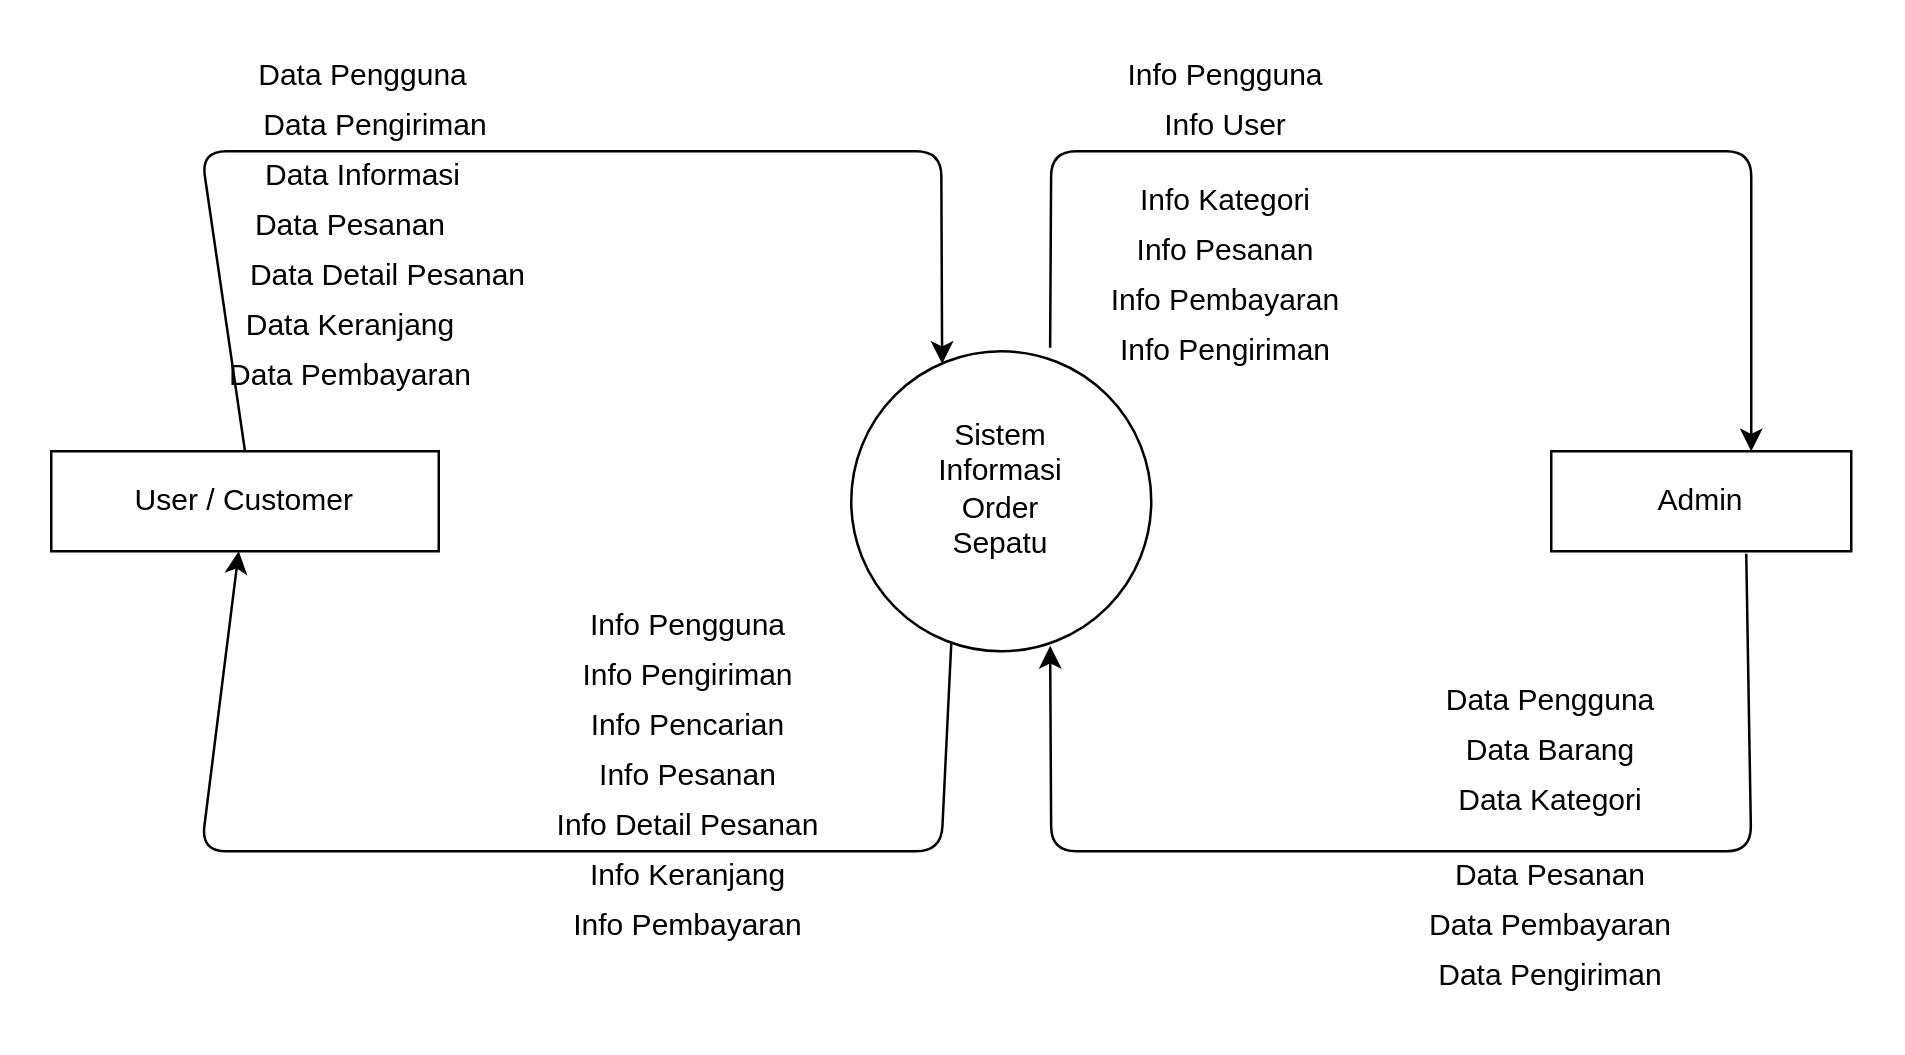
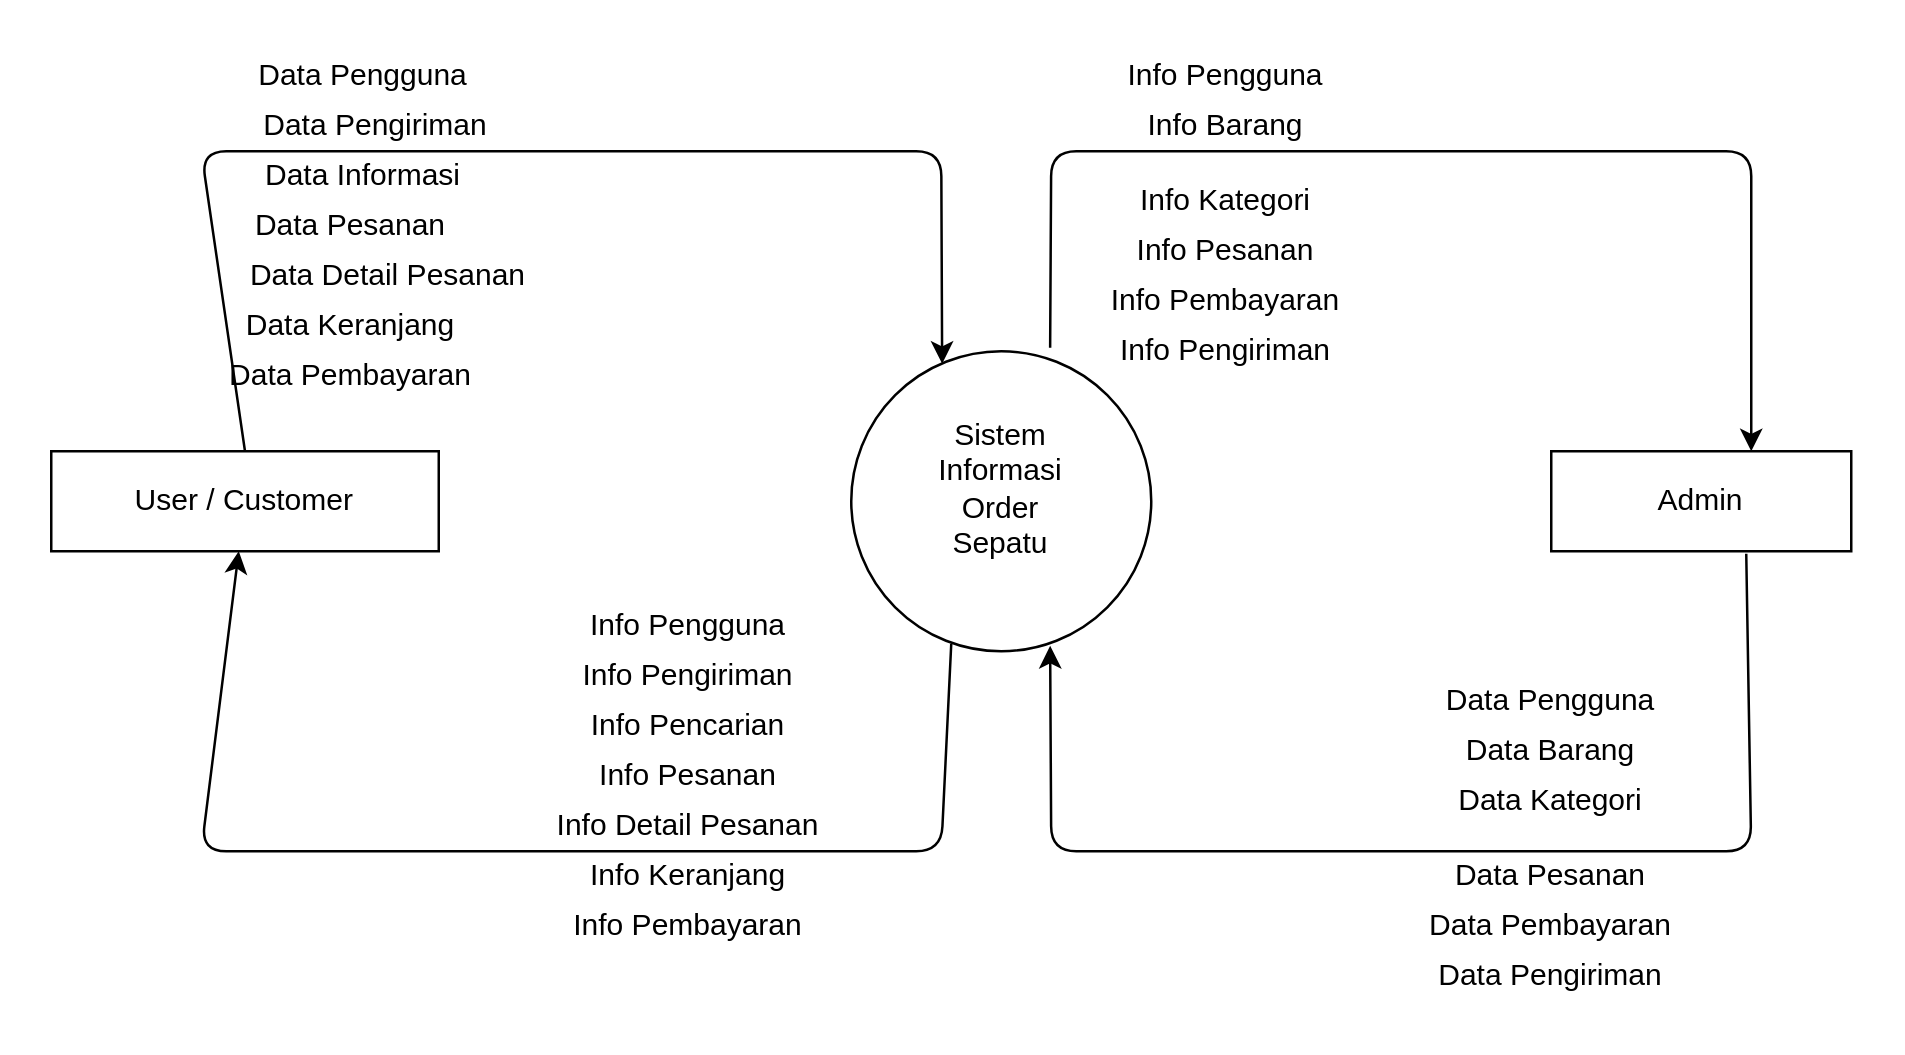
(1226, 126) -> (1226, 126)
